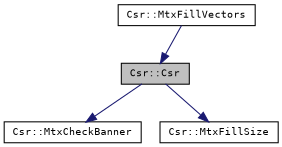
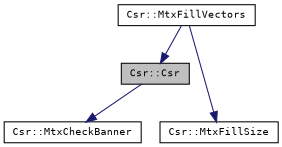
(183, 99) -> (201, 69)
